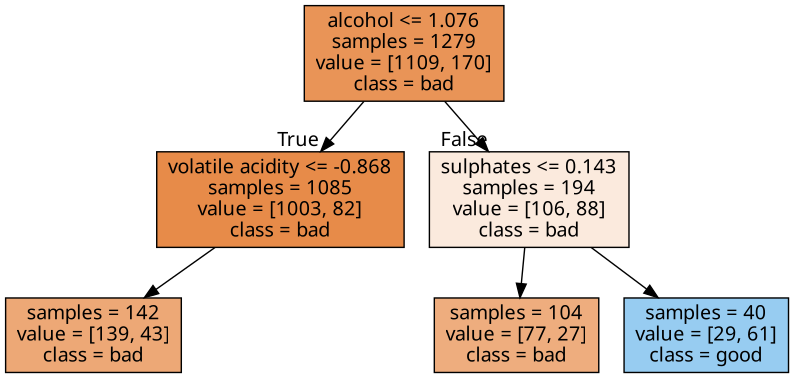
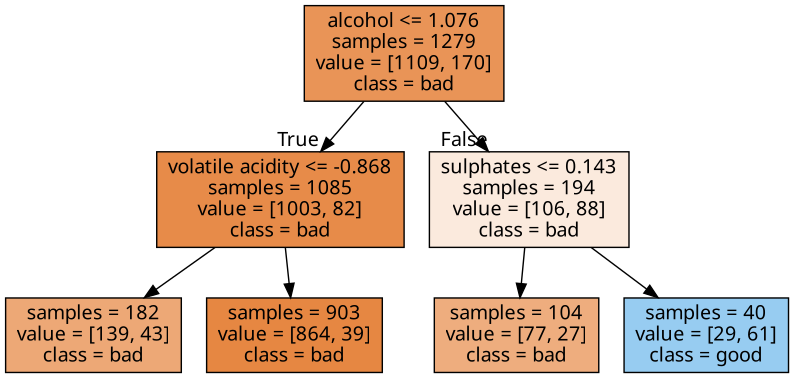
(93, 335) -> (93, 335)
none -> (294, 335)
